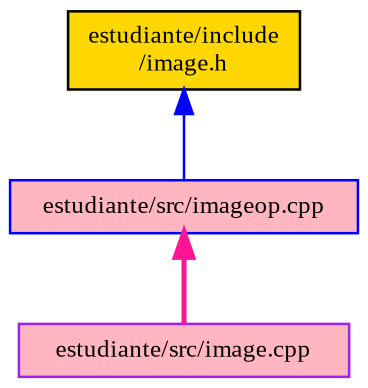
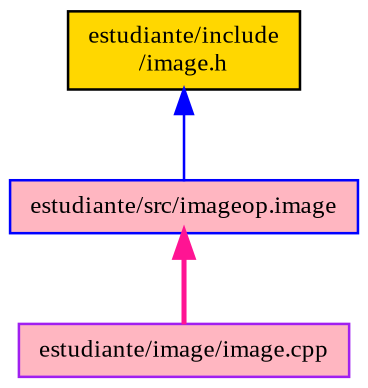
(184, 207) -> (184, 207)
(184, 350) -> (184, 350)
